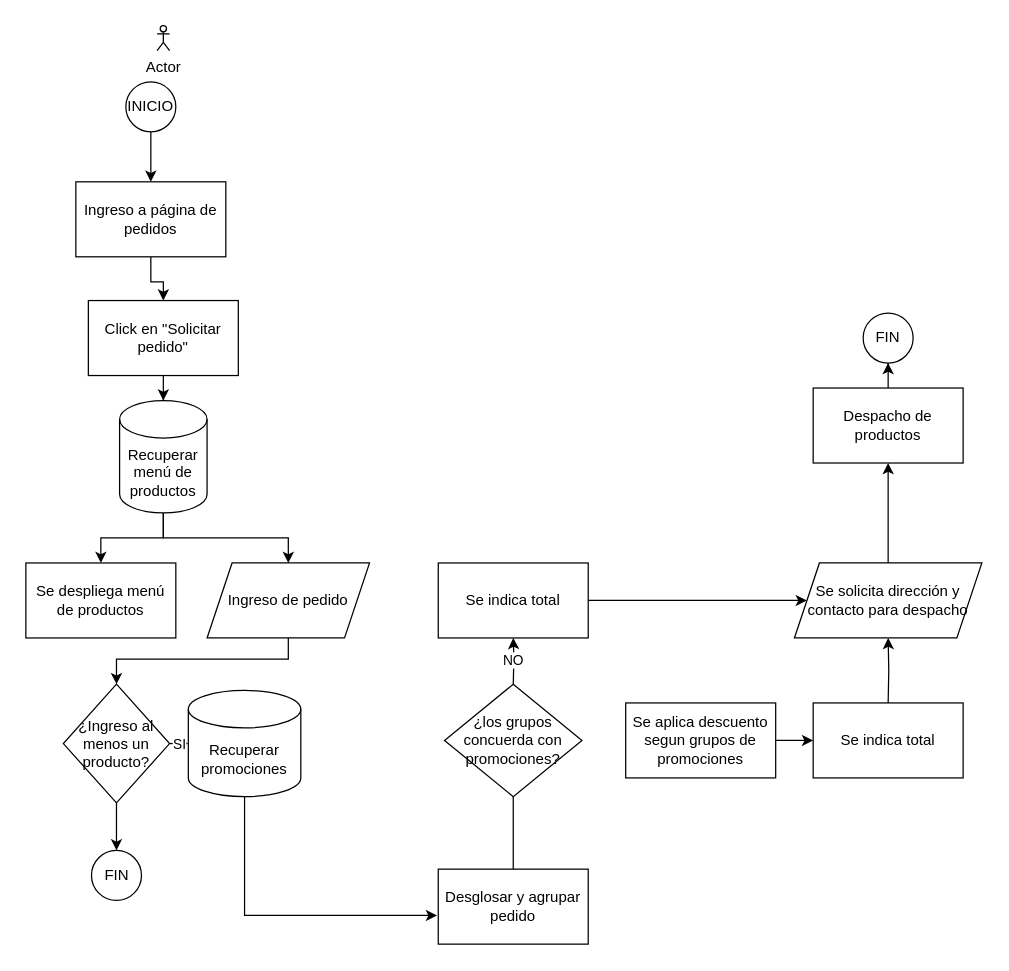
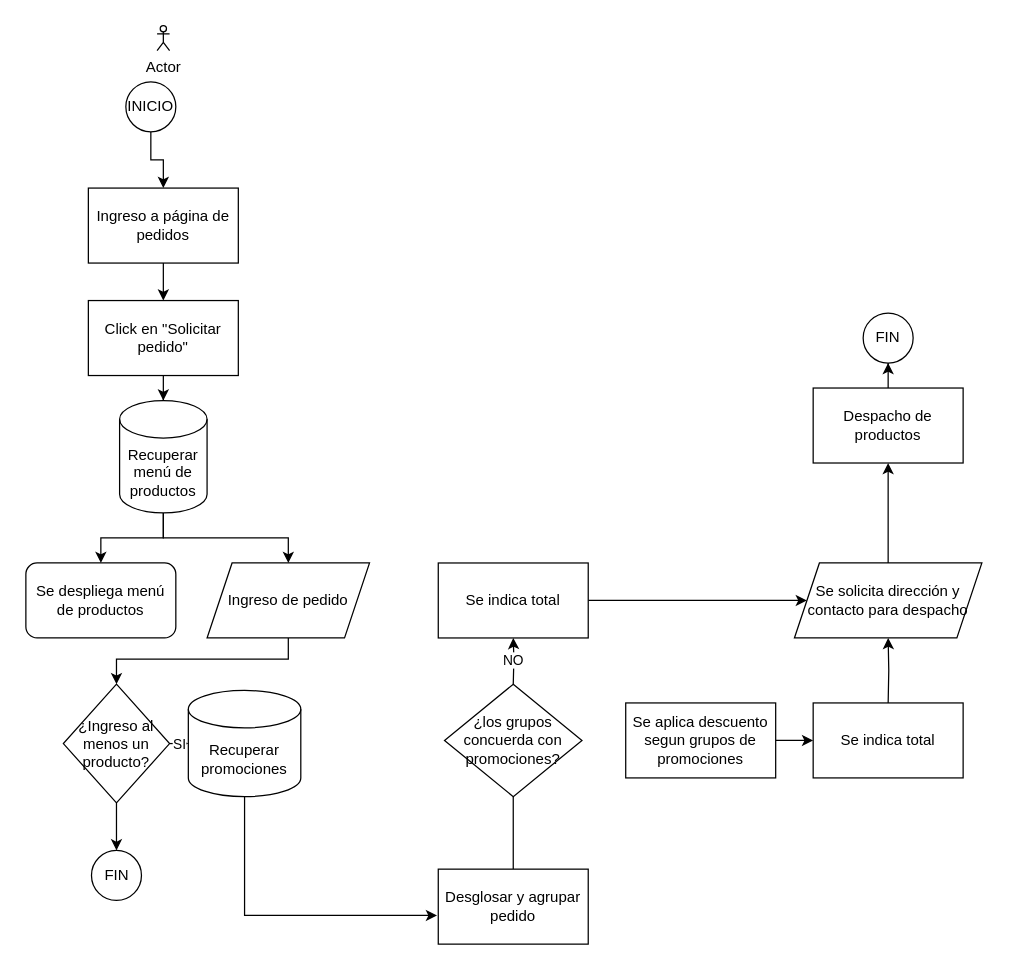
(151, 219) -> (163, 226)
(101, 601) -> (101, 601)
